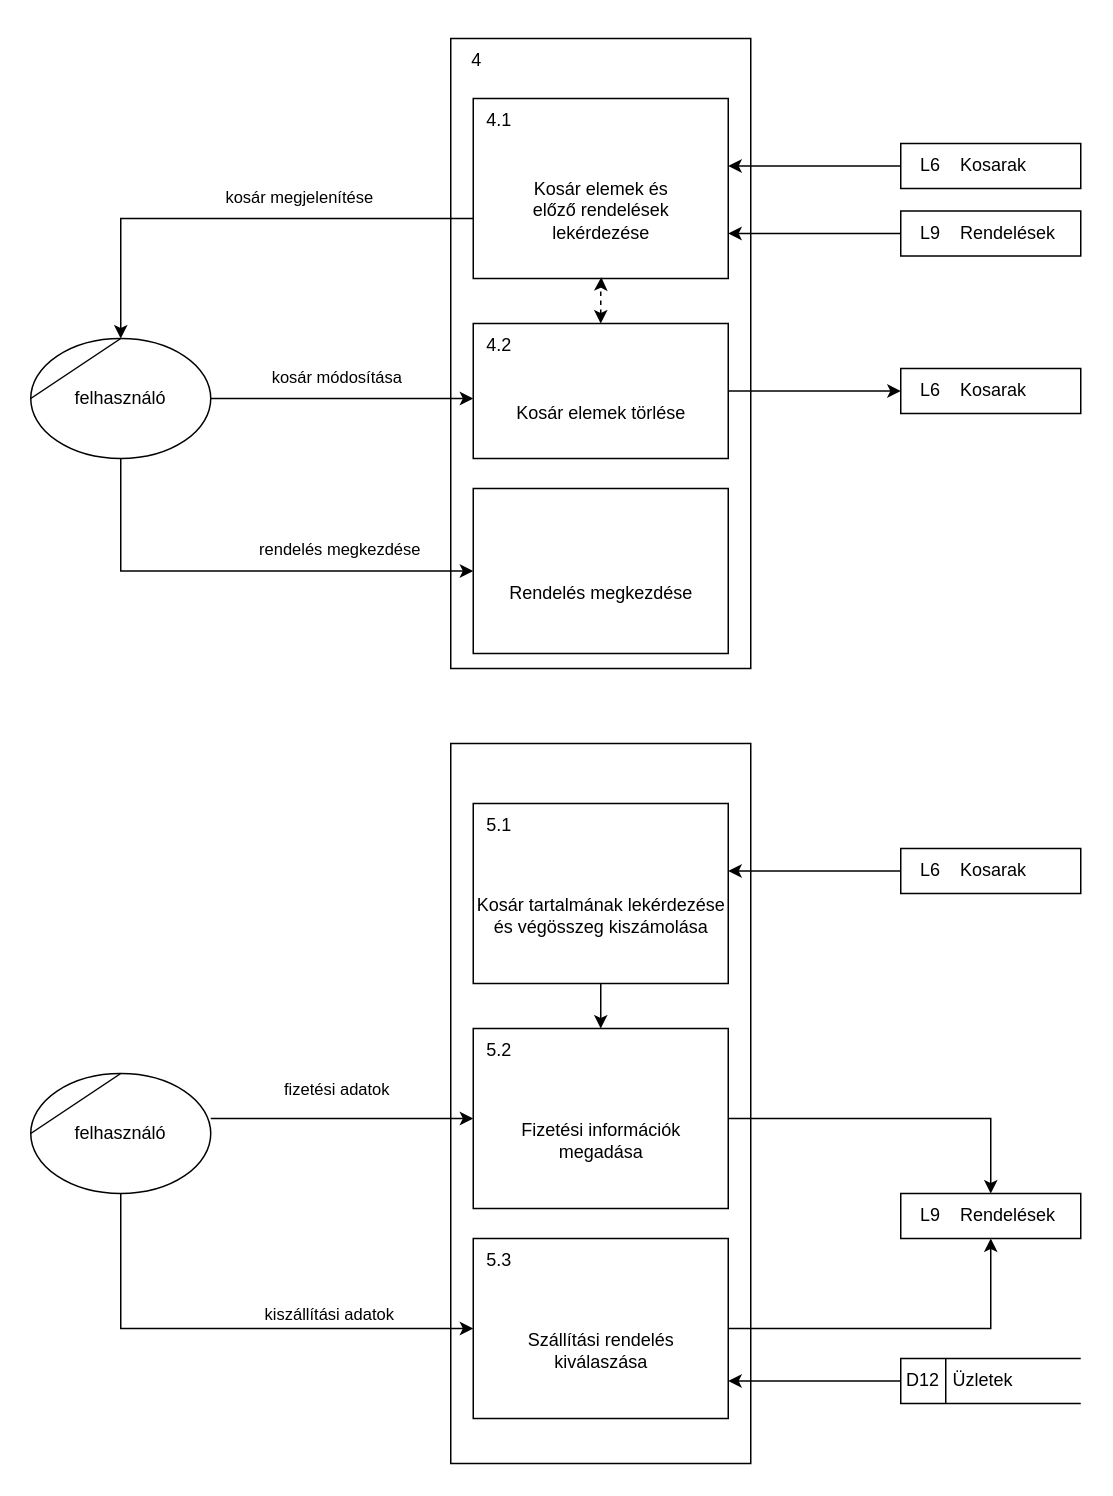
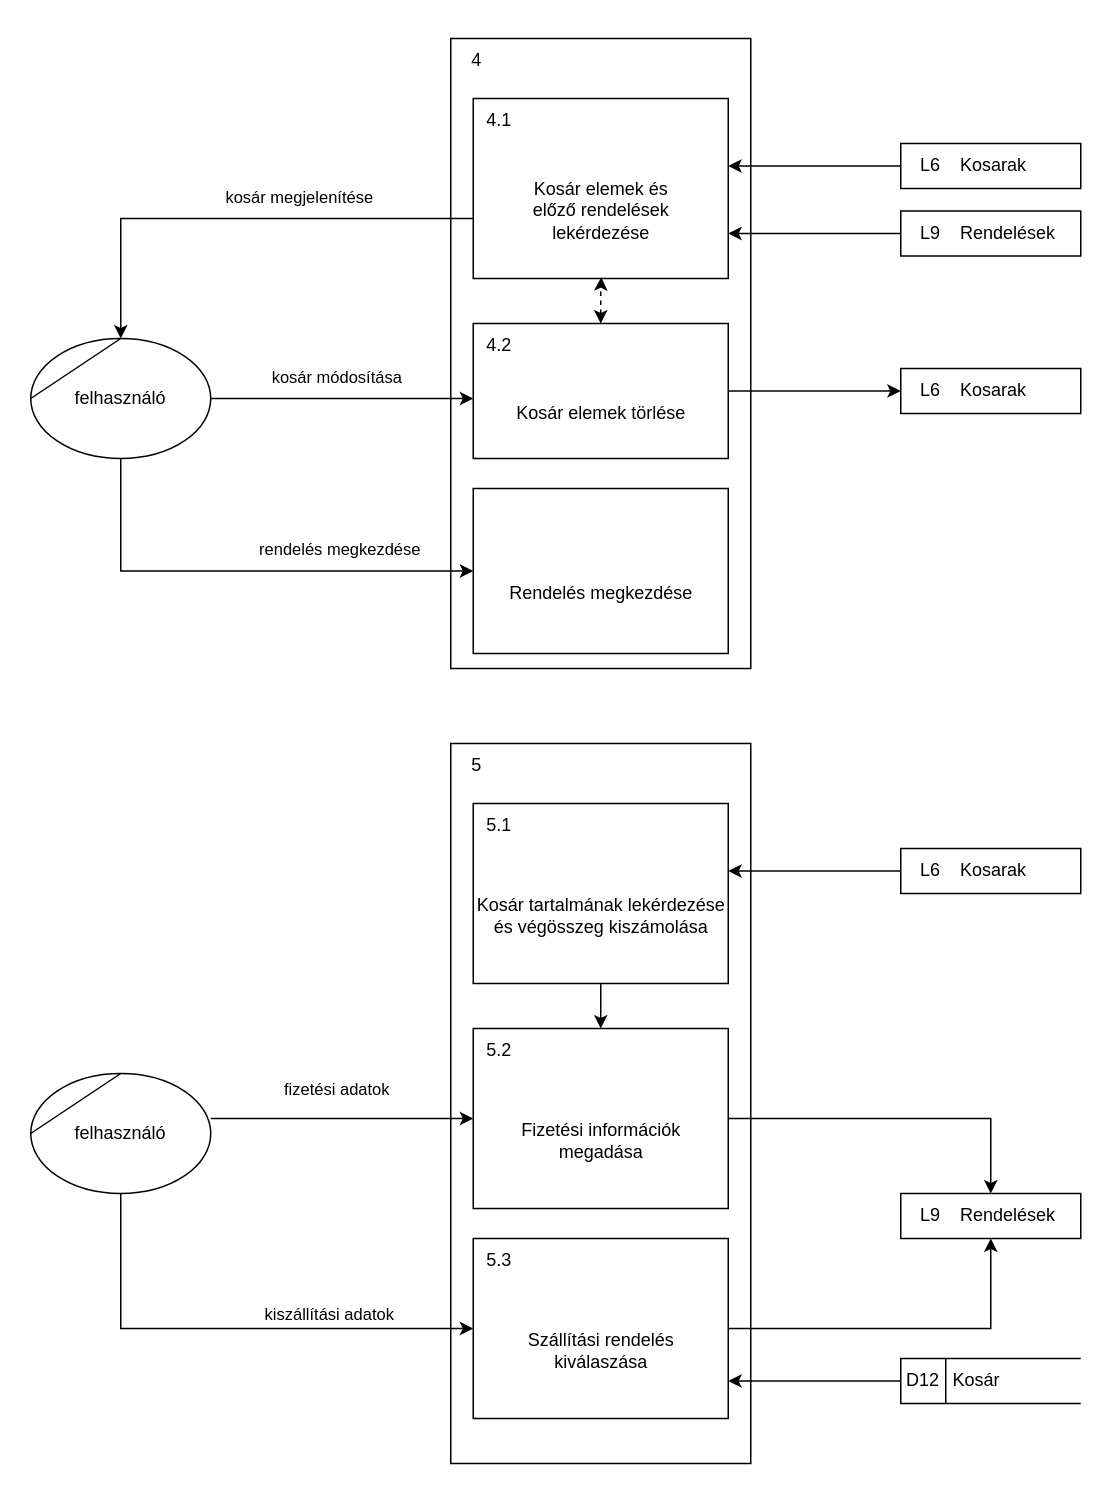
none -> (477, 766)
(986, 1381) -> (978, 1381)
